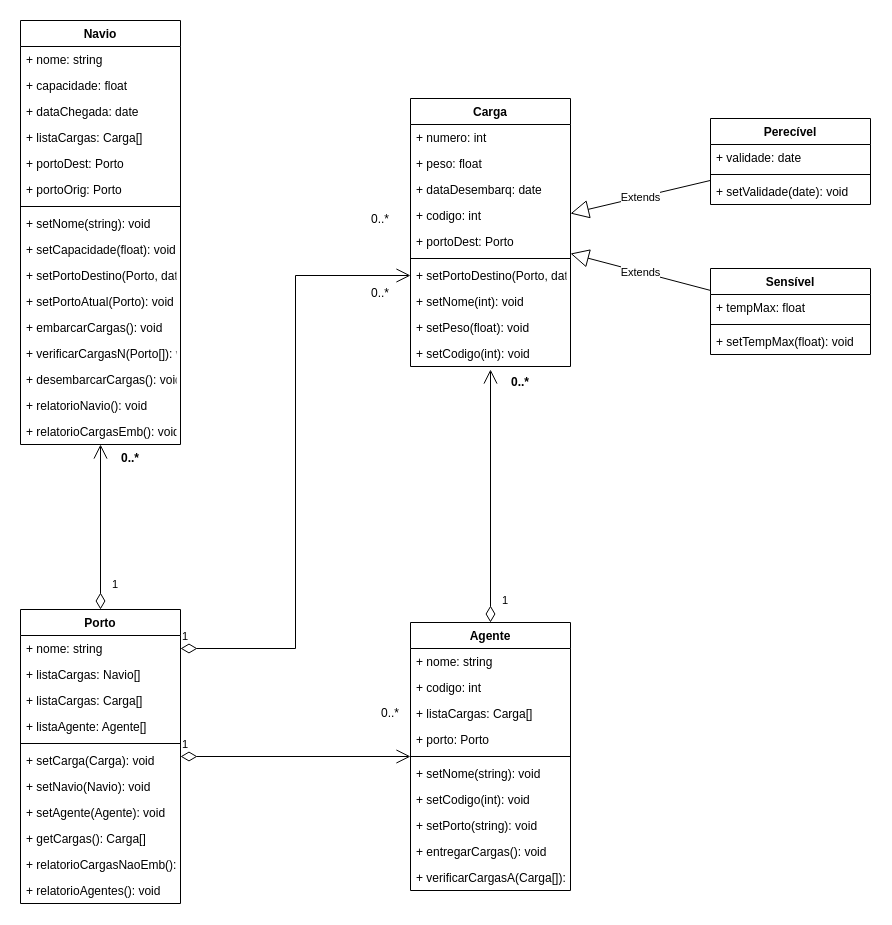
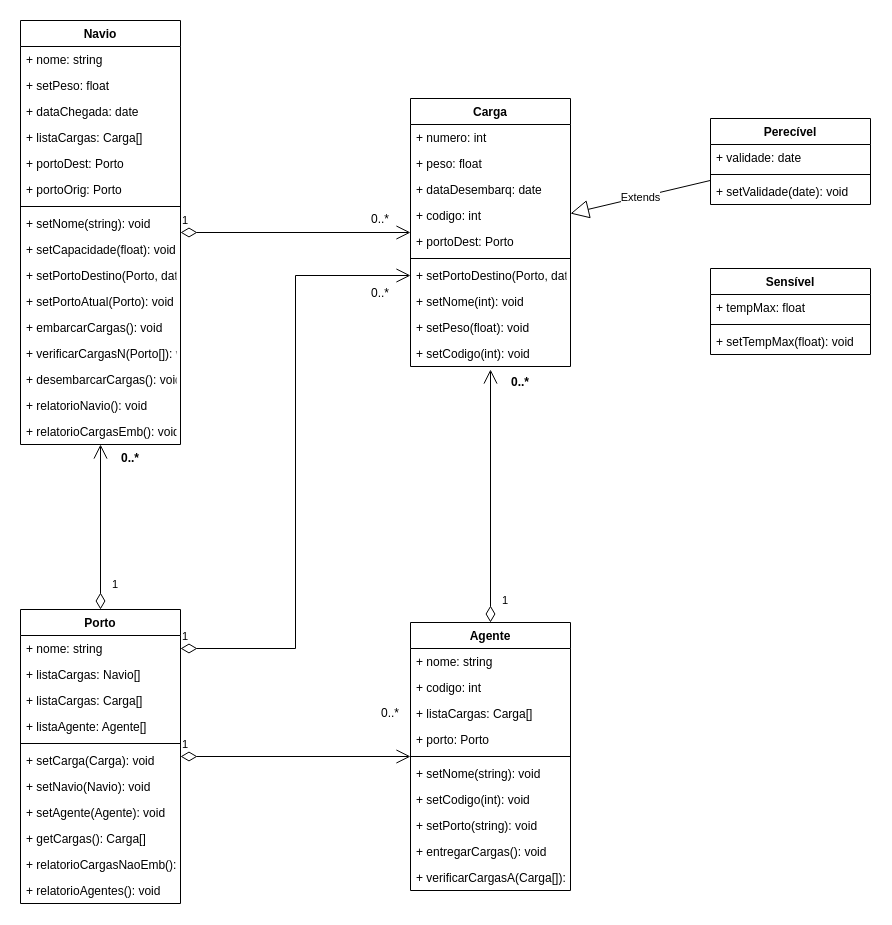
(82, 86) -> (74, 86)
none -> (302, 233)
(649, 274) -> none
